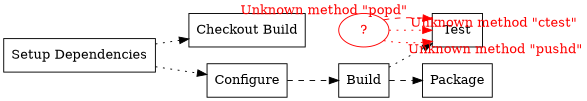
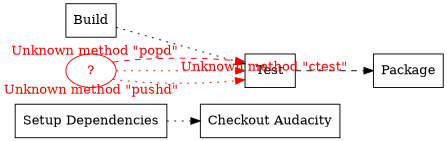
(247, 30) -> (270, 121)
(247, 80) -> none
(401, 80) -> (330, 71)
